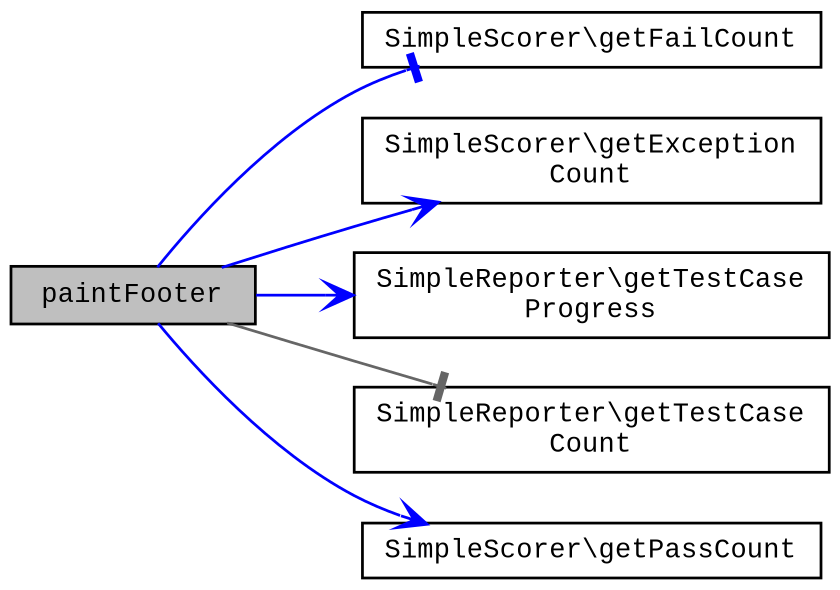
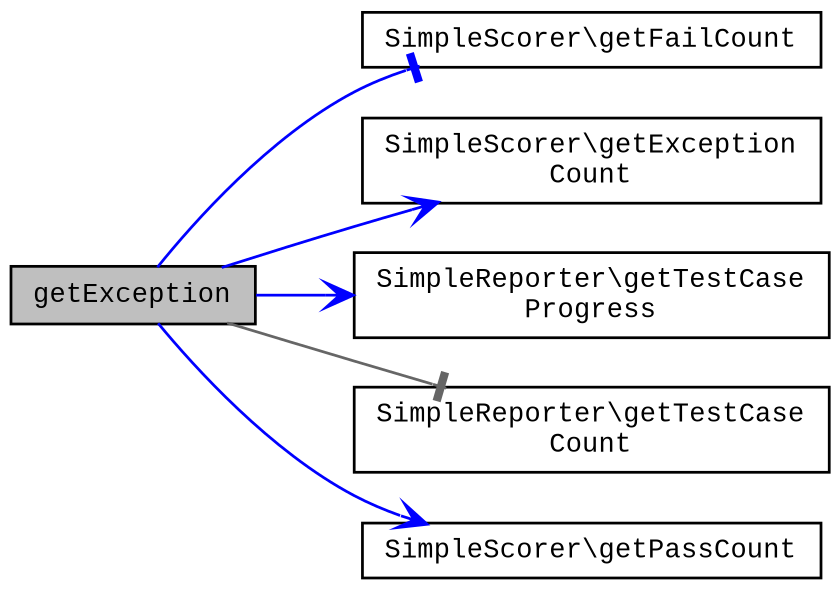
(133, 295) -> (133, 295)
